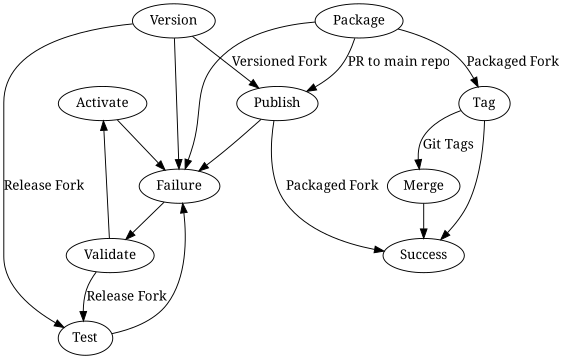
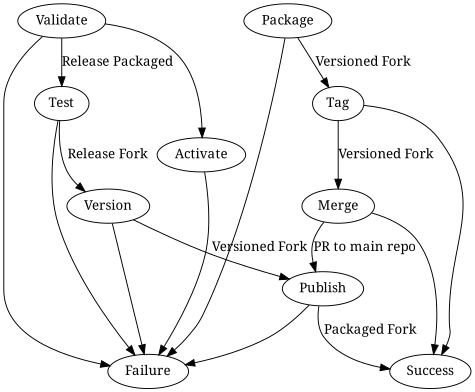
(513, 62) -> (363, 62)
(340, 67) -> (313, 241)
(4, 141) -> (62, 155)
(448, 145) -> (386, 155)
(148, 217) -> (4, 223)
(127, 297) -> (118, 62)
